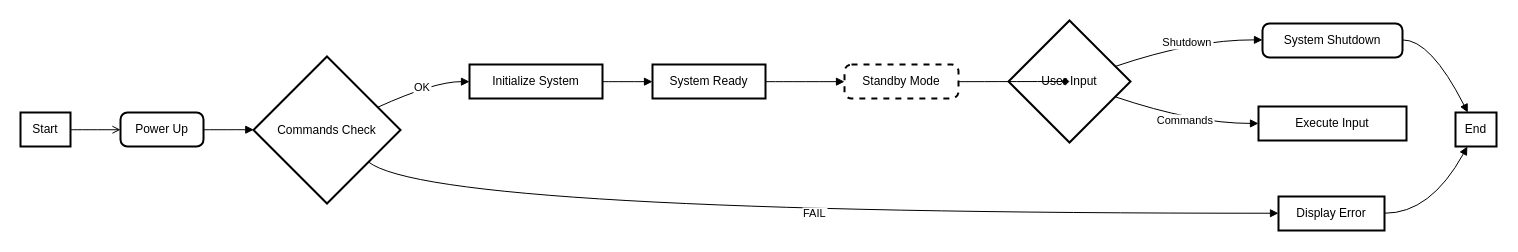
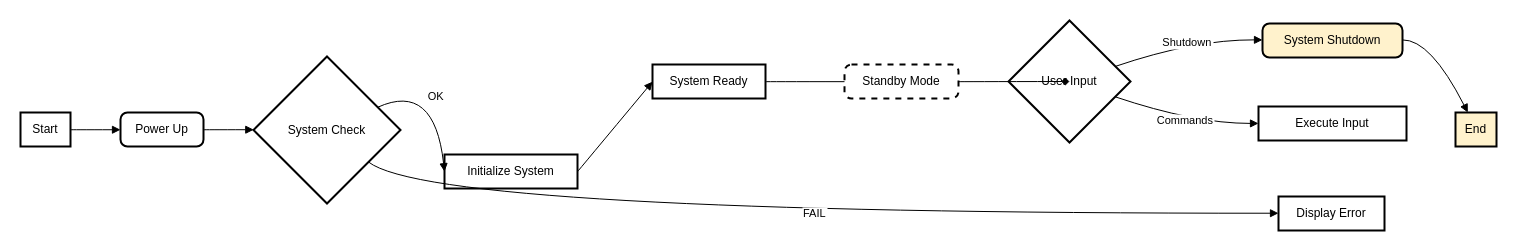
(1333, 41) -> (1333, 41)
(536, 82) -> (511, 172)
(835, 82) -> (839, 82)
(114, 130) -> (111, 130)
(1476, 130) -> (1476, 130)
(327, 131) -> (327, 131)
(1432, 195) -> none
